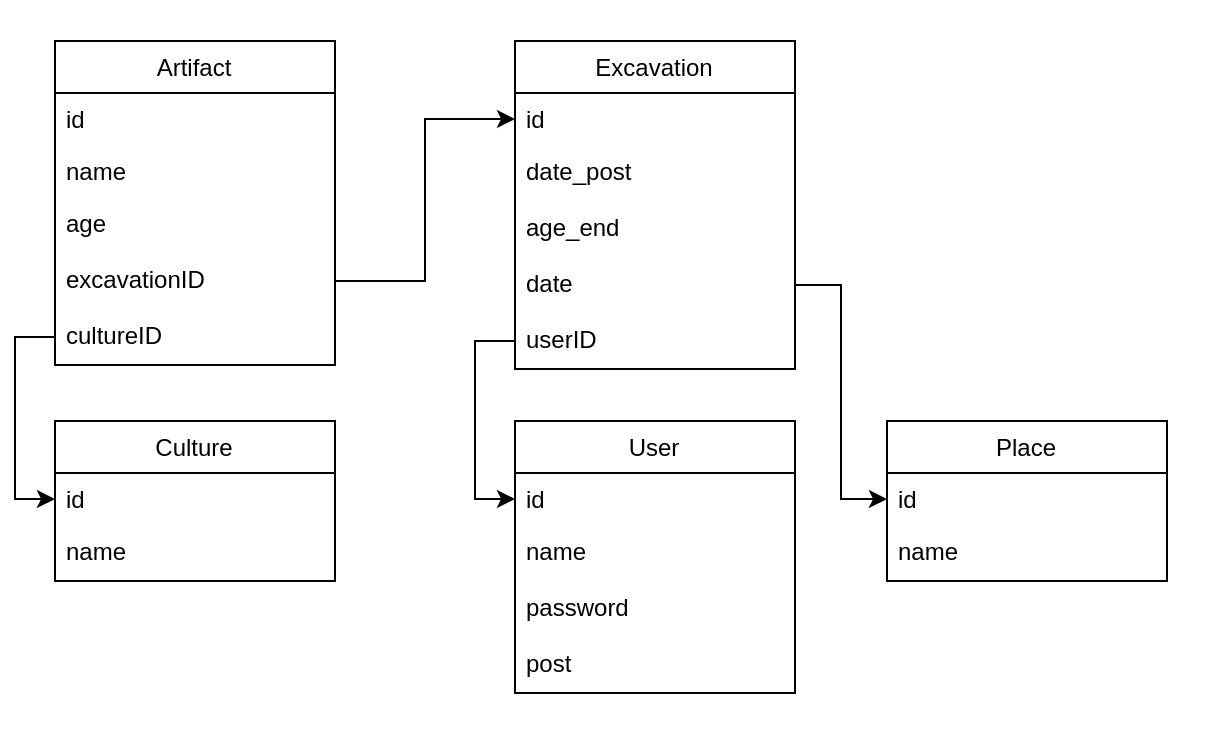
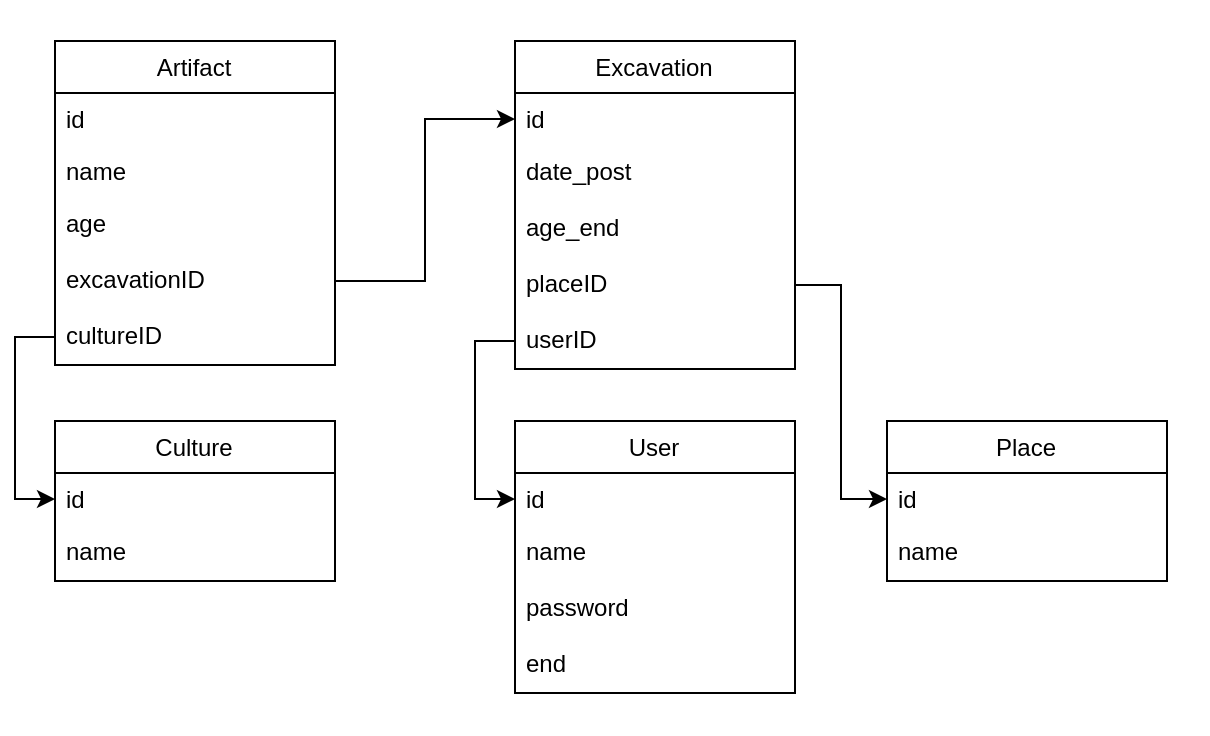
(553, 284) -> (570, 284)
(553, 664) -> (546, 664)
